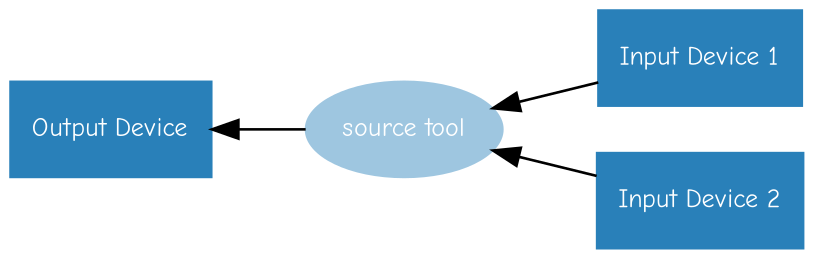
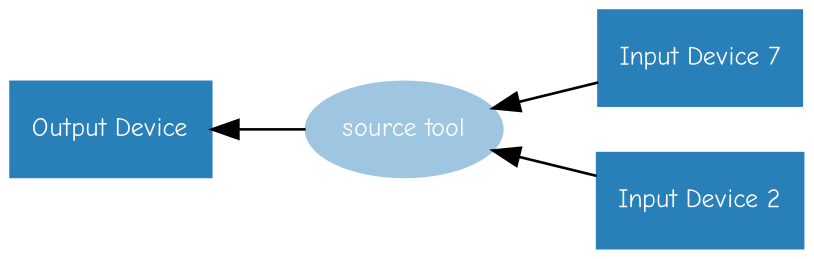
(700, 58) -> (700, 58)
